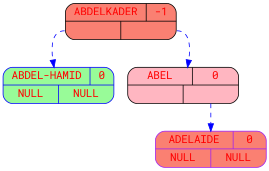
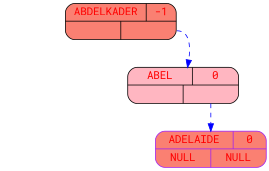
(58, 85) -> none
